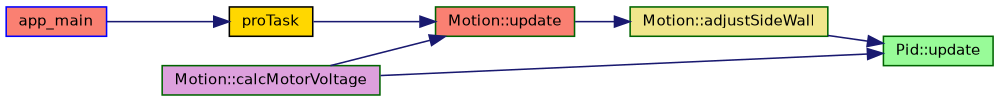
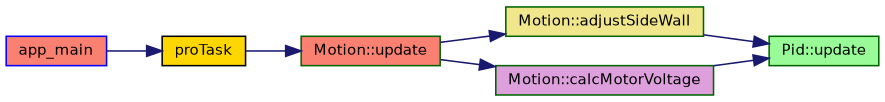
(380, 53) -> (460, 62)
